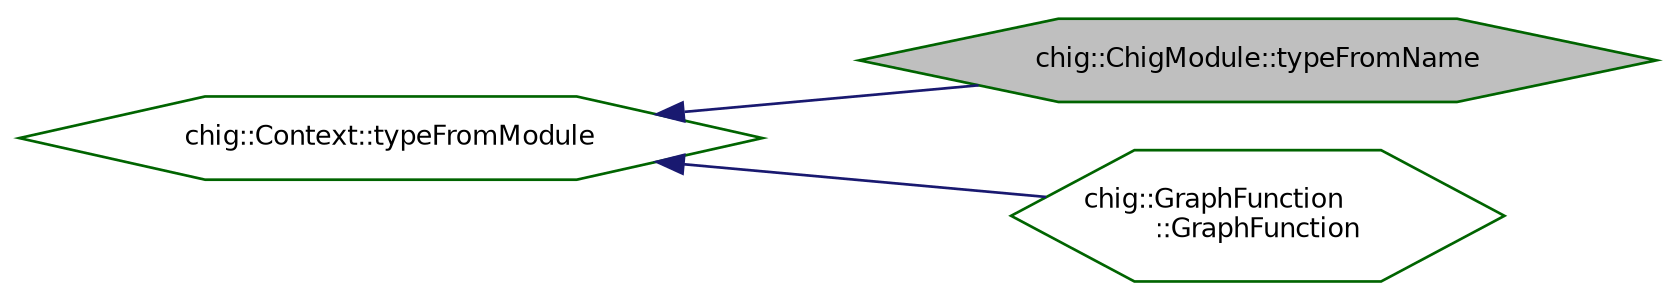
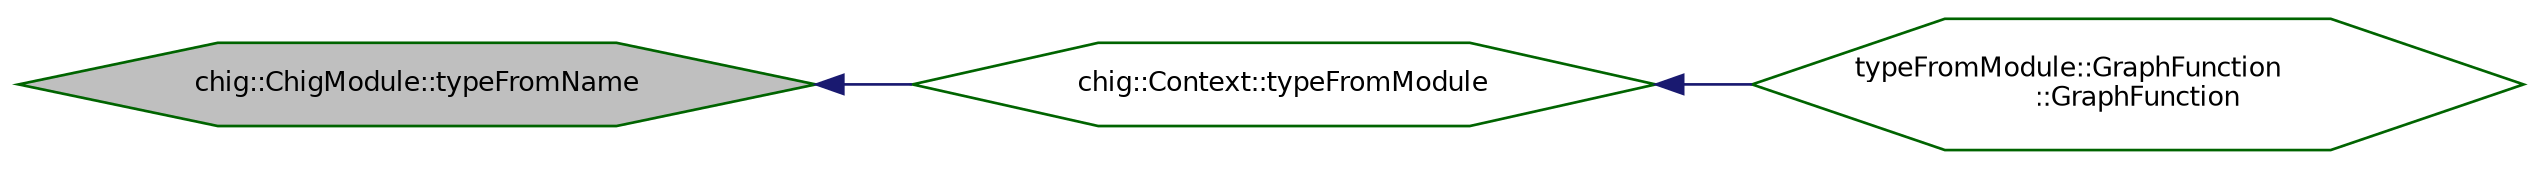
(832, 99) -> (878, 84)
(1258, 216) -> (2138, 84)
